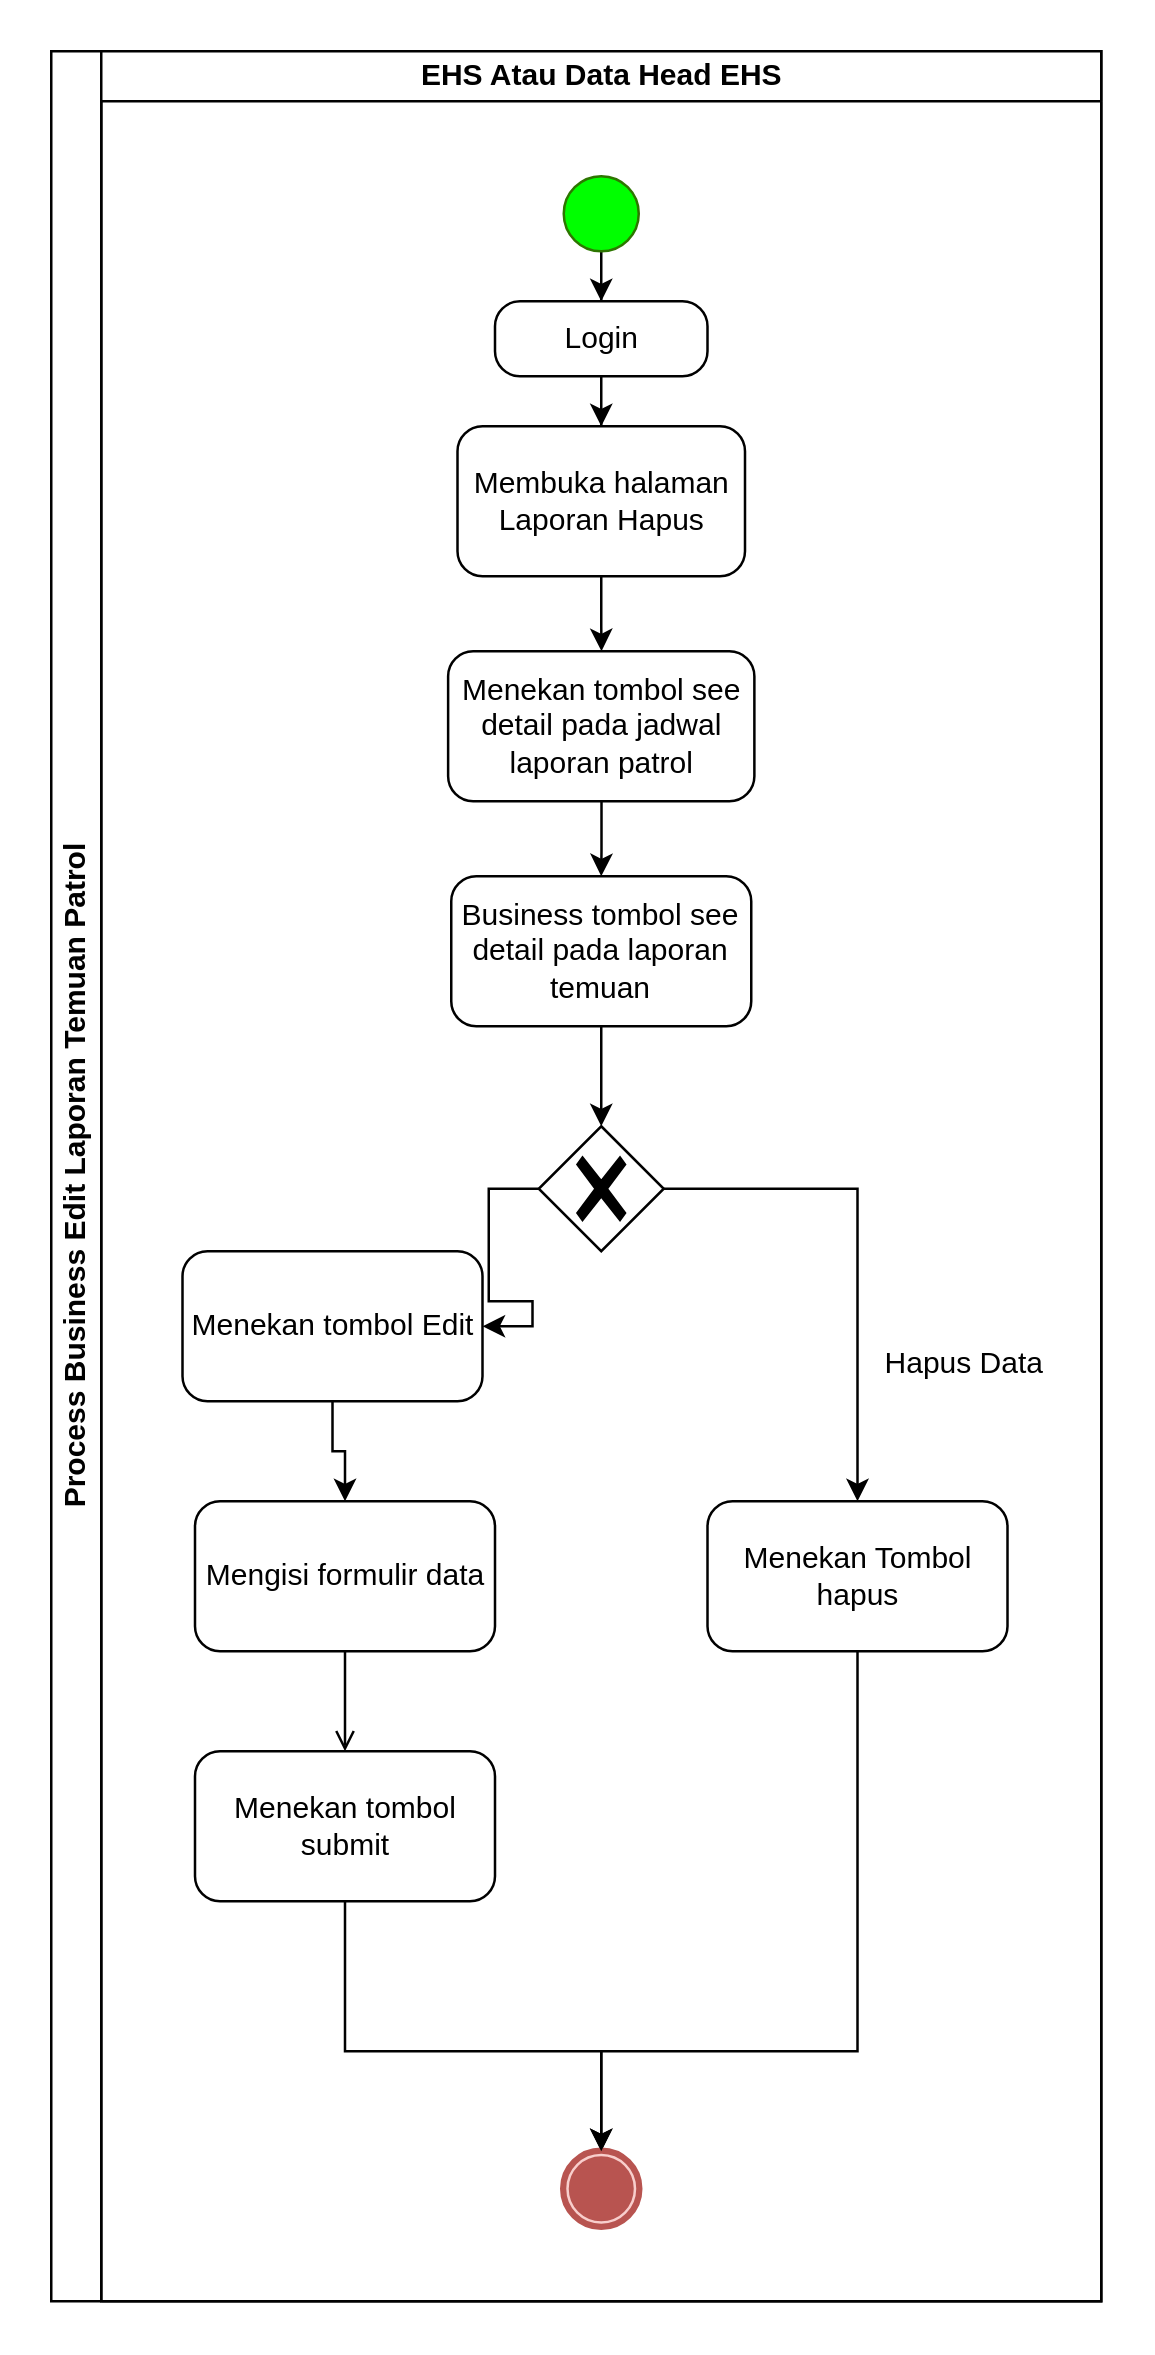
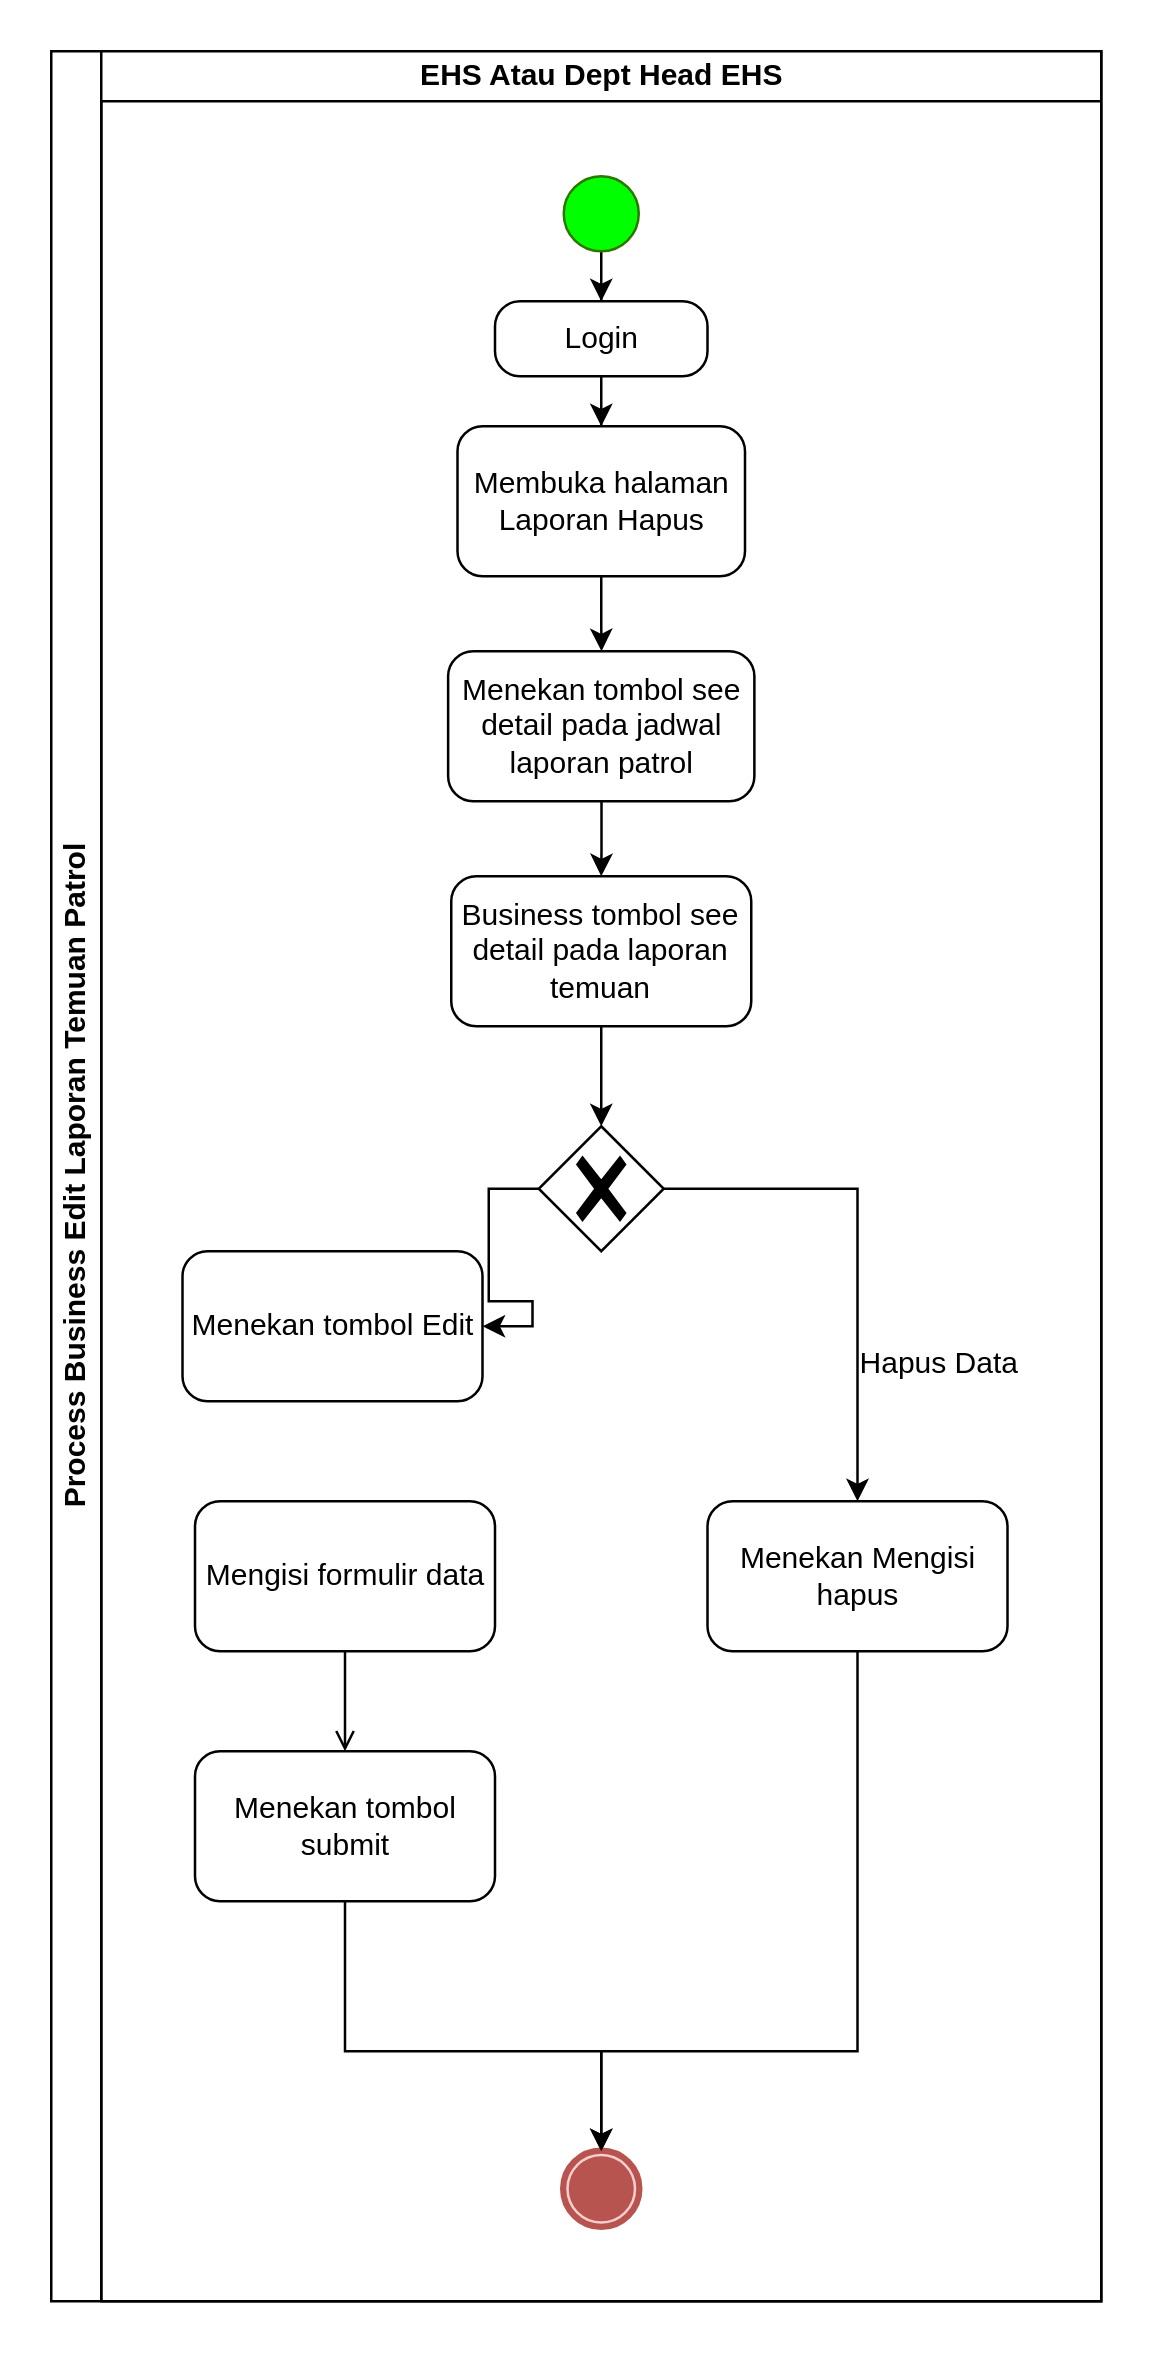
(603, 76) -> (603, 76)
(964, 1364) -> (939, 1364)
(333, 1449) -> none
(859, 1576) -> (859, 1576)
